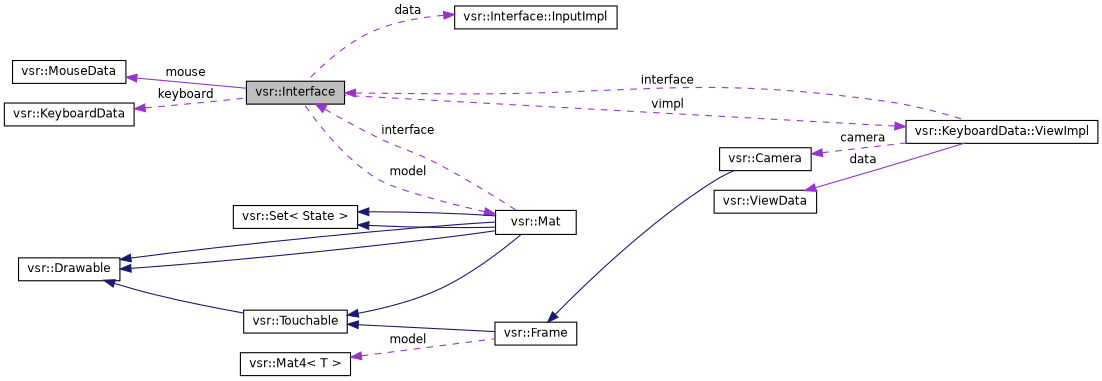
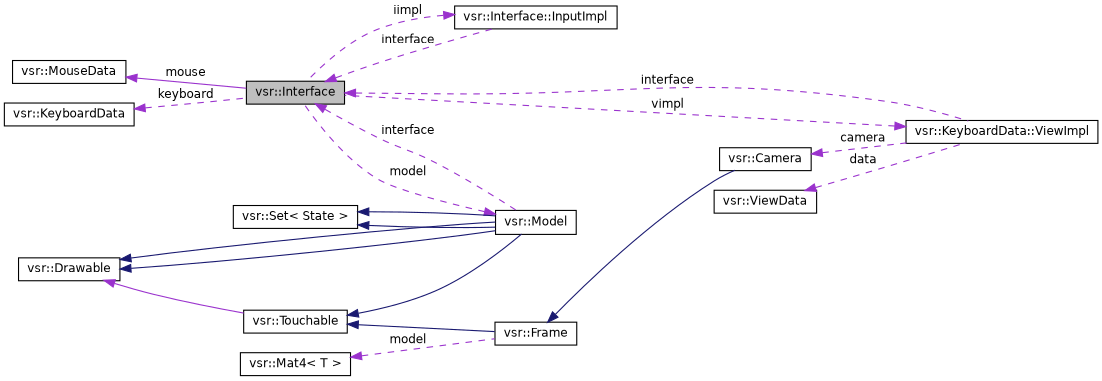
(406, 11) -> (406, 11)
none -> (415, 51)
(891, 166) -> (891, 166)
(536, 222) -> (536, 222)
(179, 300) -> (179, 300)
